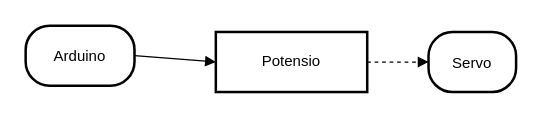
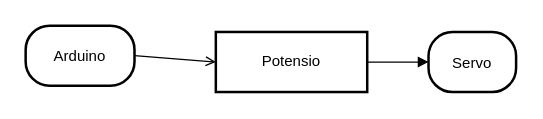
(204, 61) -> (208, 61)
(394, 62) -> (394, 62)
